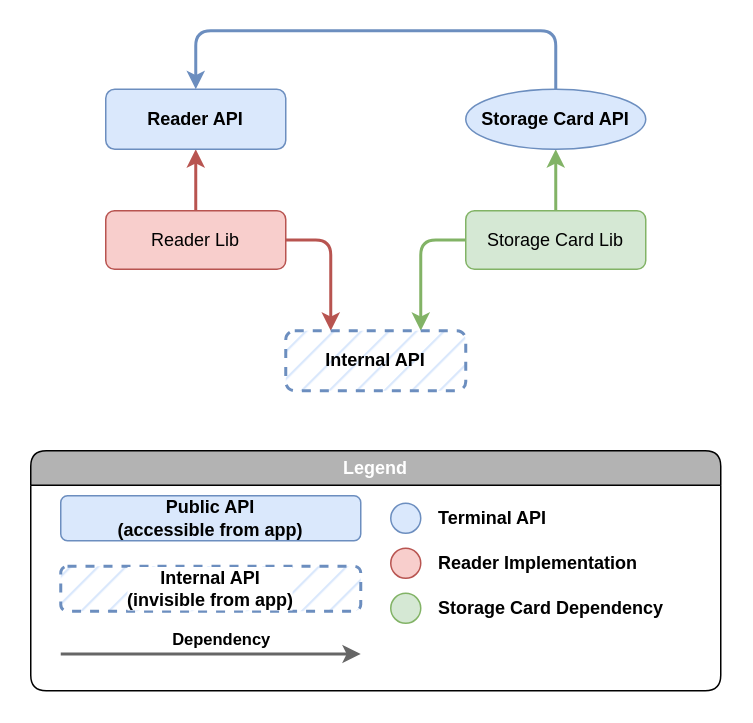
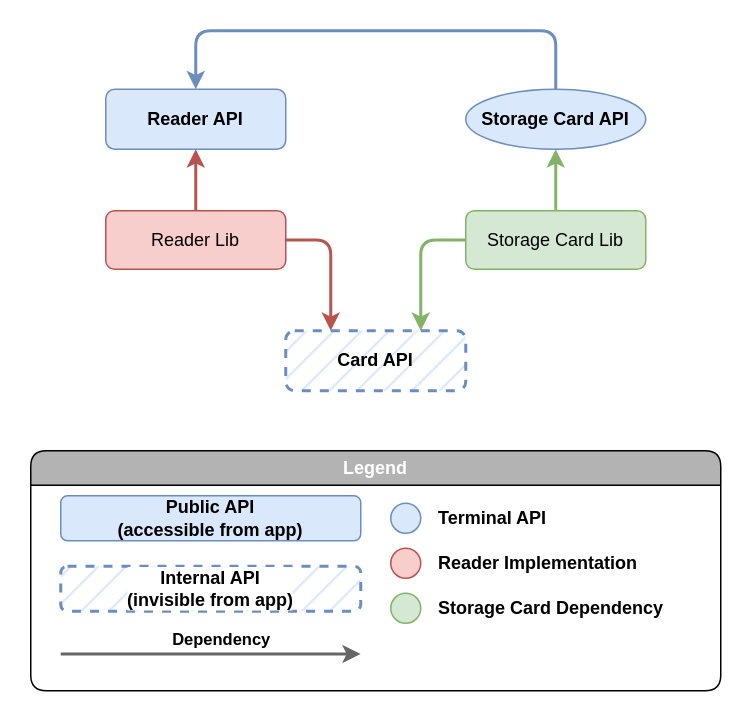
(376, 361) -> (376, 361)
